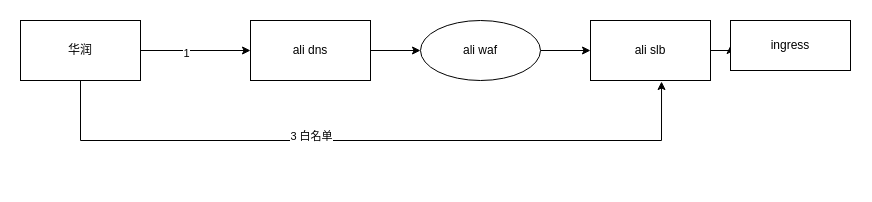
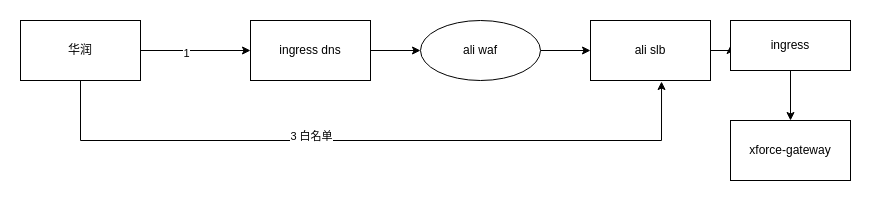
(311, 51) -> (311, 51)
none -> (791, 92)
none -> (791, 151)
